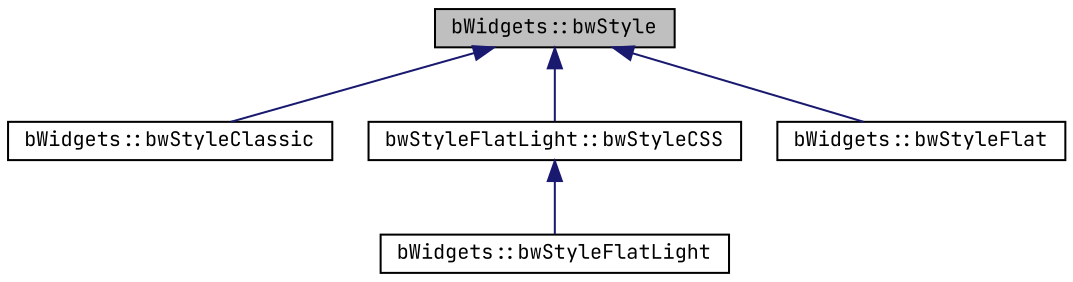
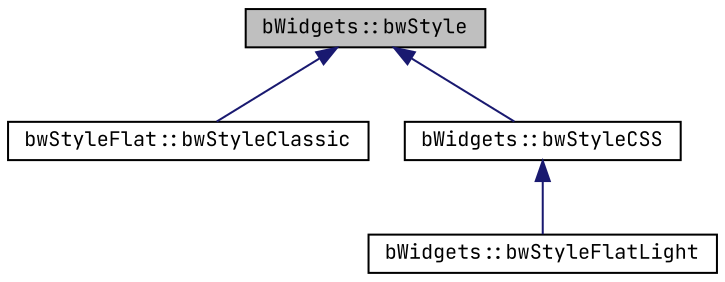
(170, 141) -> (188, 141)
(555, 141) -> (543, 141)
(921, 141) -> none
